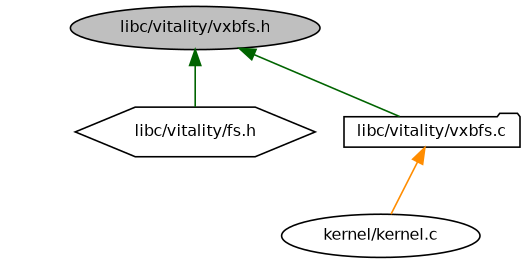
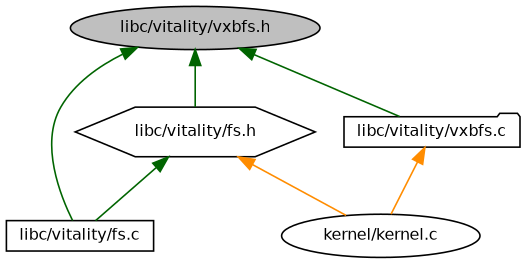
none -> (299, 190)
none -> (80, 236)
